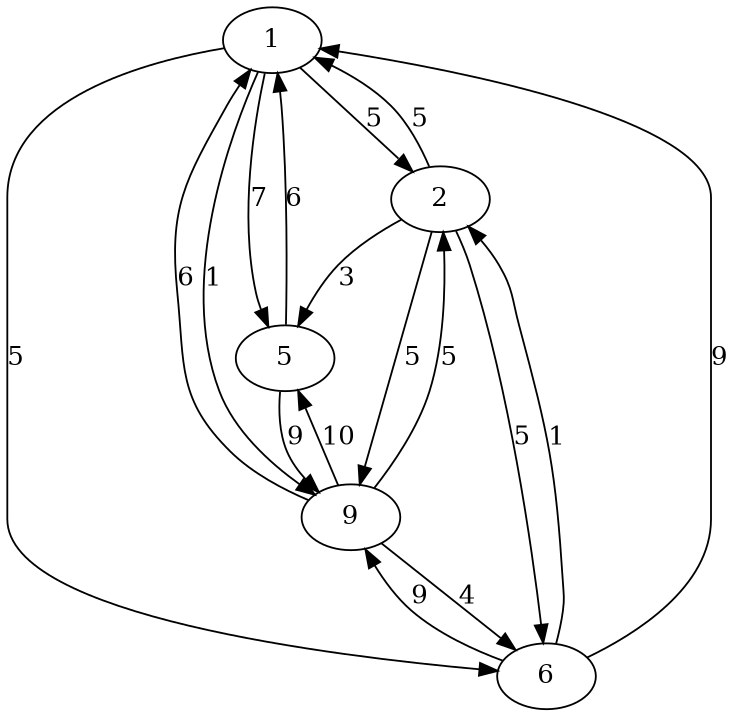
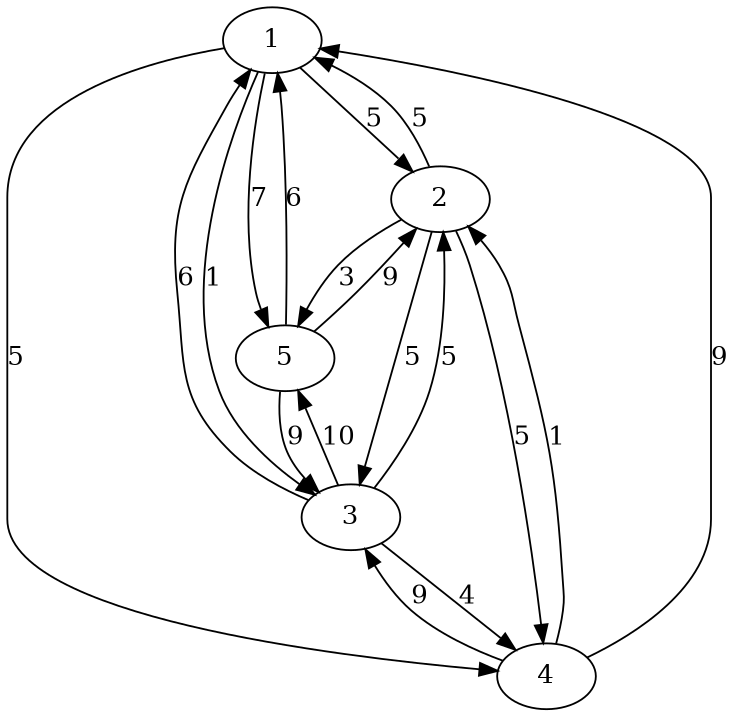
none -> (360, 289)
(351, 517) -> (351, 517)
(547, 676) -> (547, 676)
